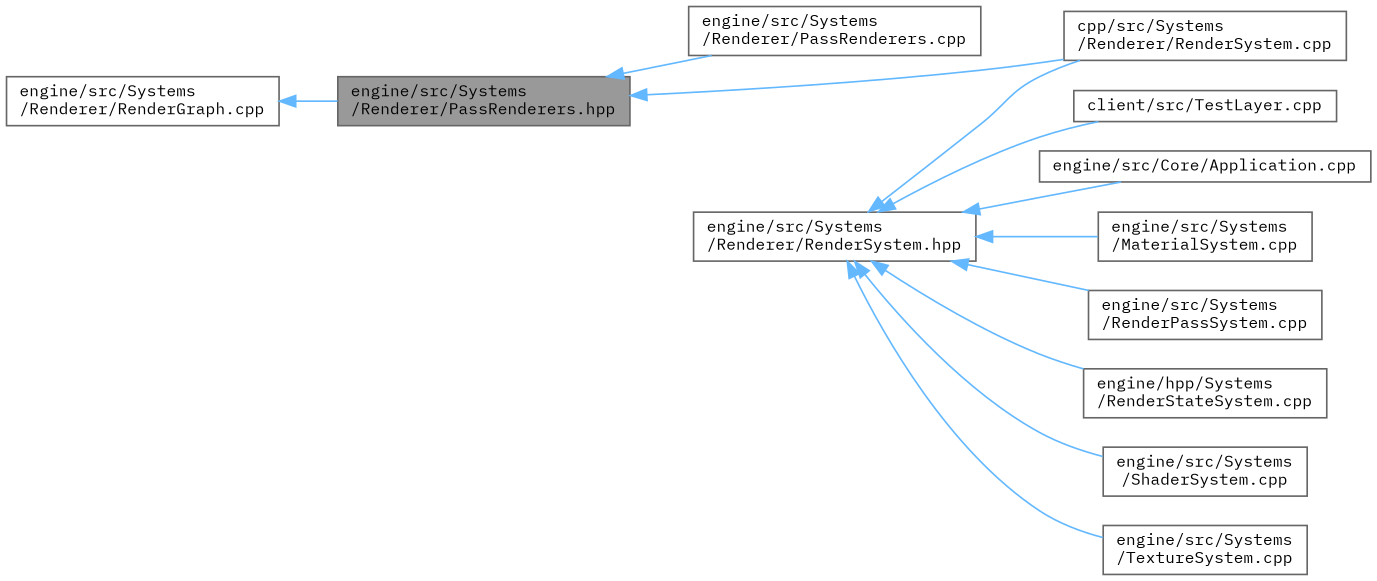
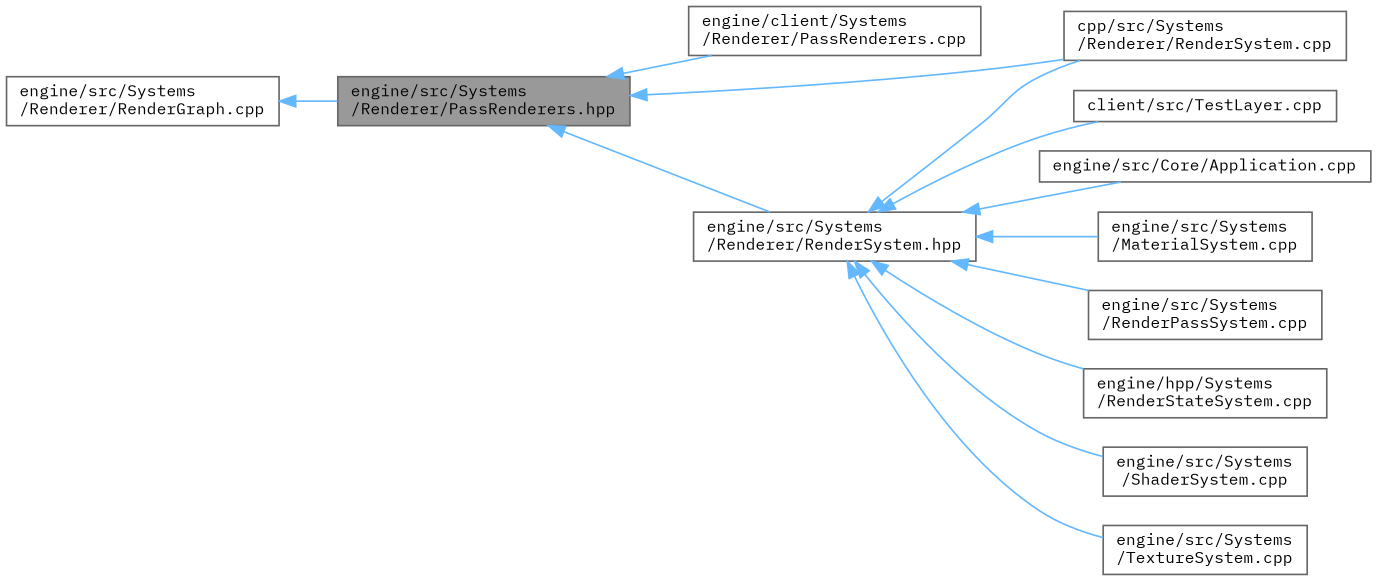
(835, 31) -> (835, 31)
none -> (667, 172)
